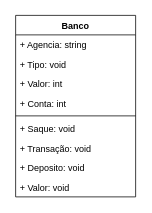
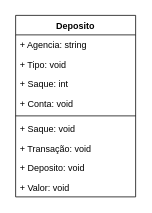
(75, 26) -> (75, 26)
(44, 84) -> (45, 84)
(45, 104) -> (48, 104)
